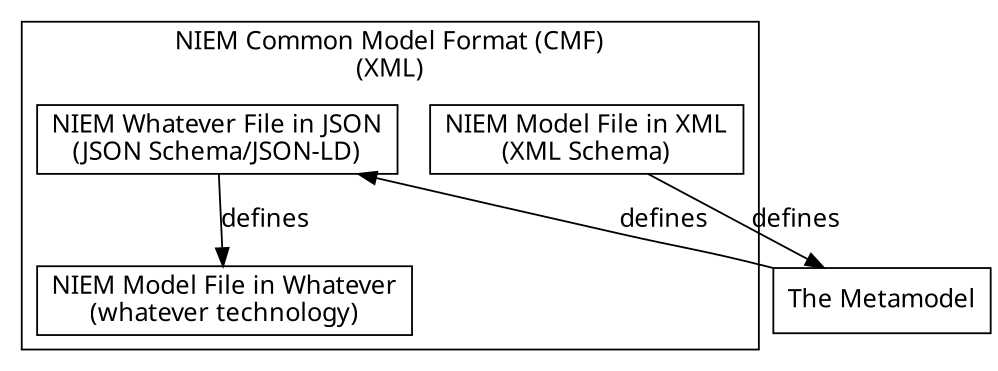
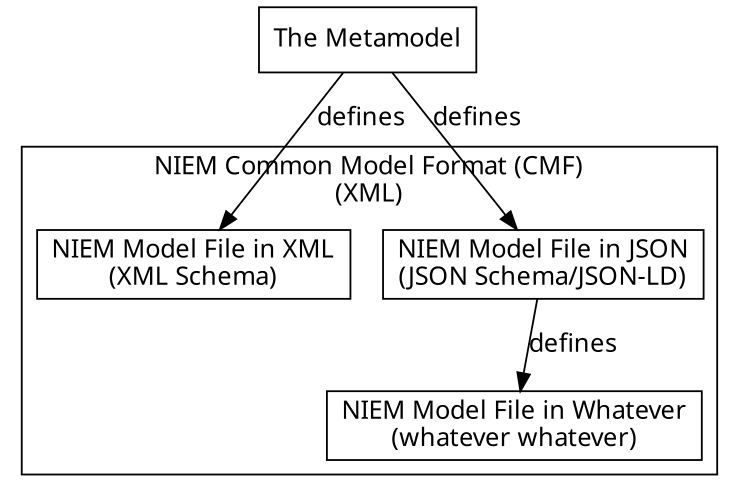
(217, 139) -> (543, 264)
(728, 217) -> (296, 133)
(225, 301) -> (514, 426)
